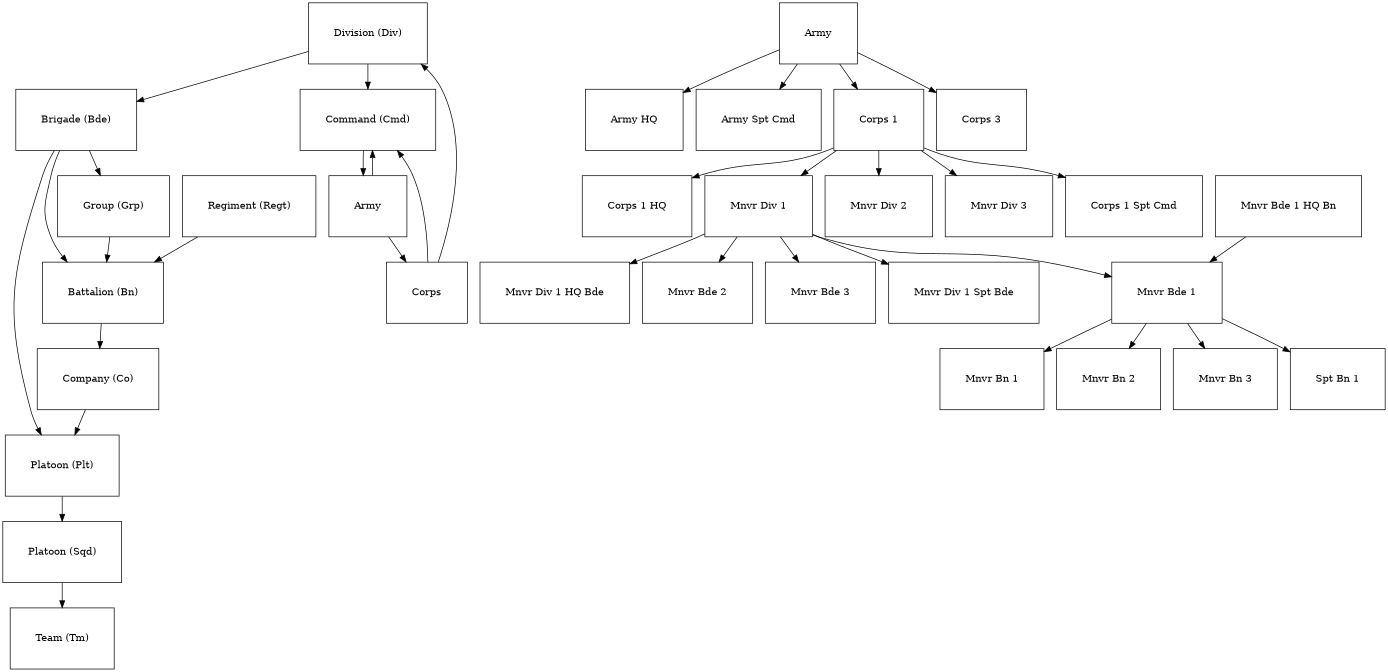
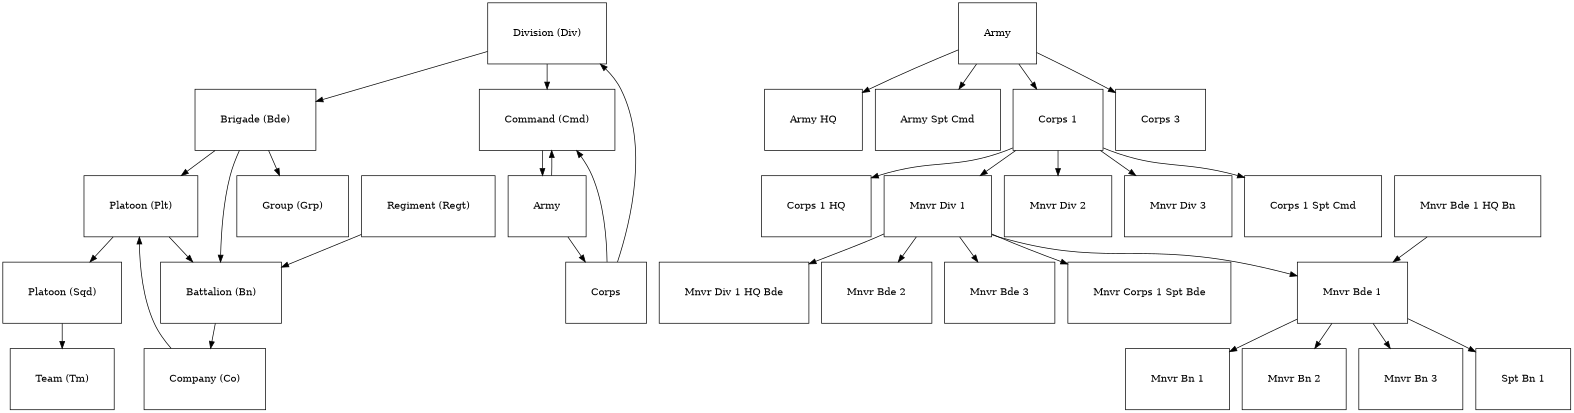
(109, 246) -> (178, 247)
(964, 293) -> (1149, 293)
